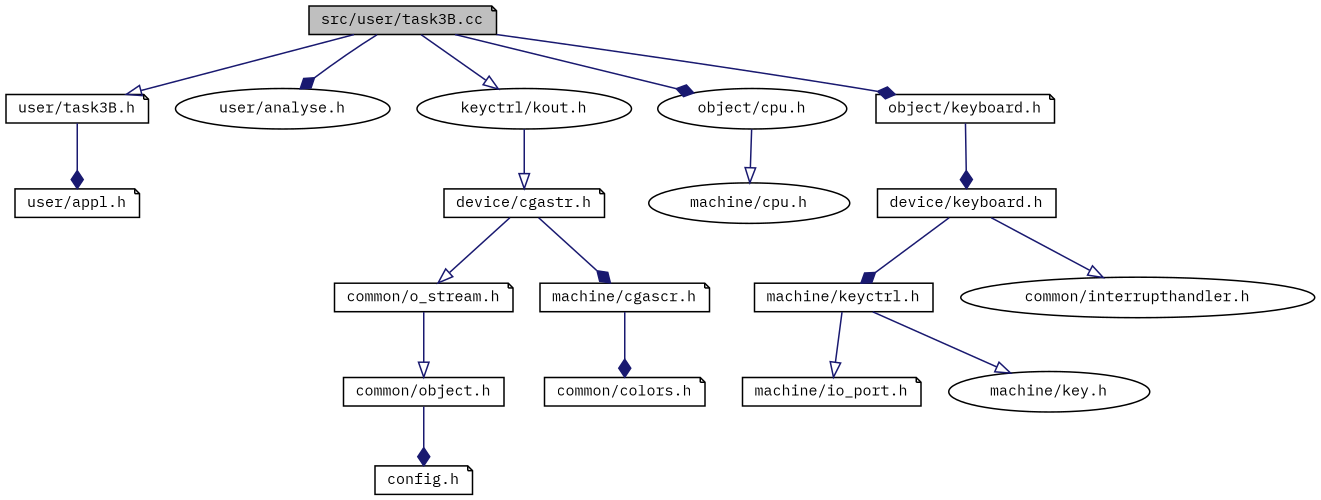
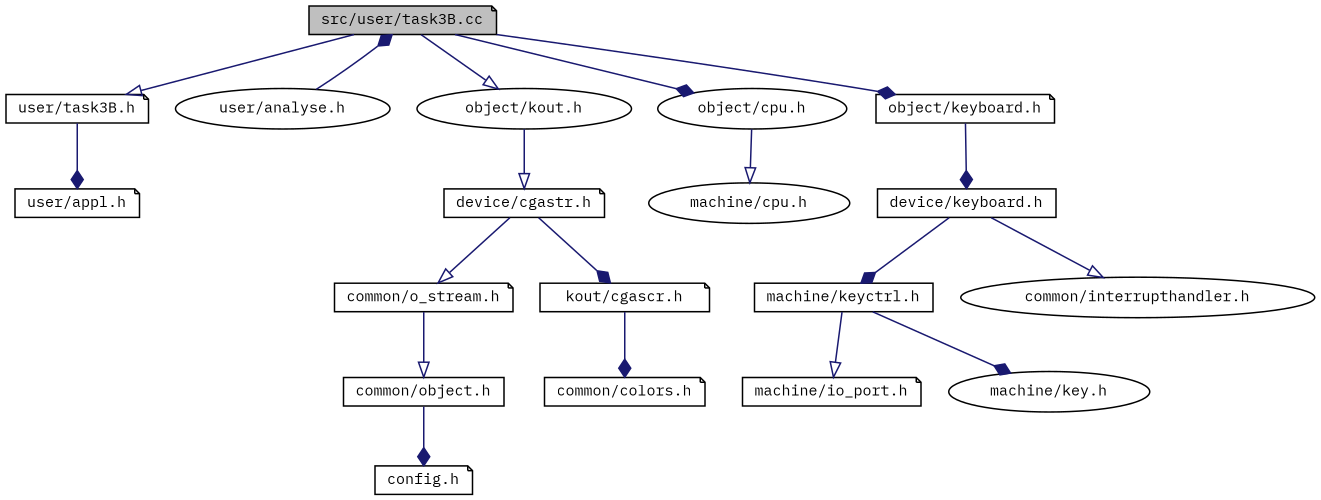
(345, 56) -> (347, 68)
(524, 109) -> (524, 109)
(625, 297) -> (625, 297)
(935, 339) -> (935, 339)
